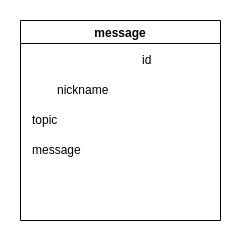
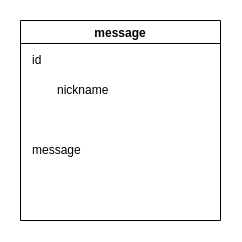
(151, 61) -> (41, 61)
(51, 121) -> none
